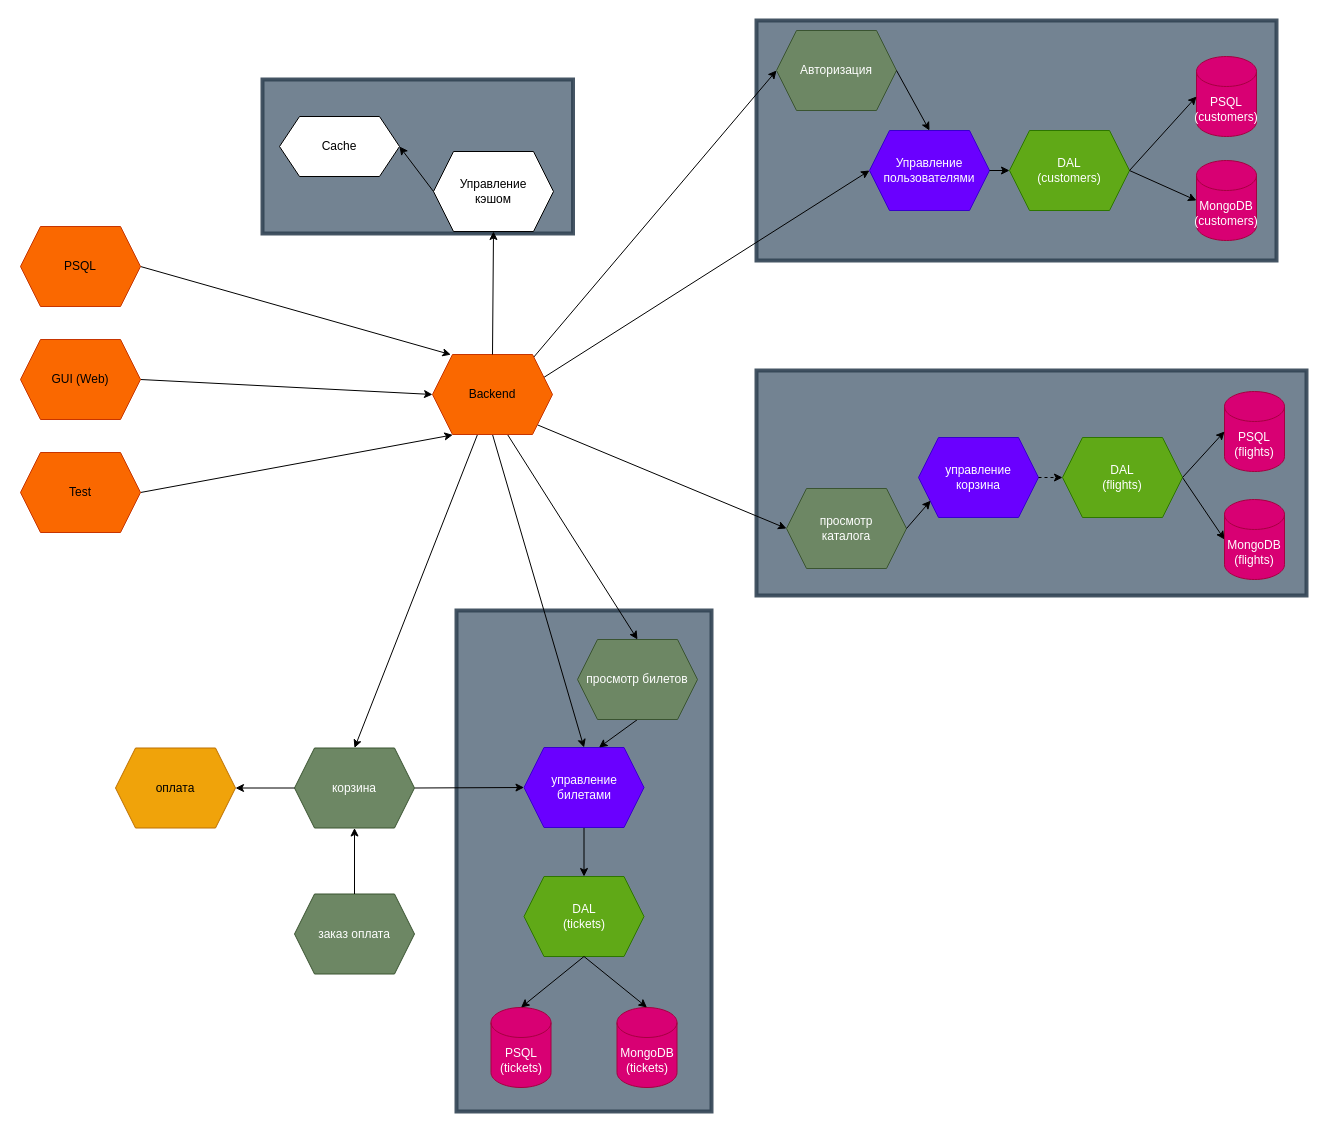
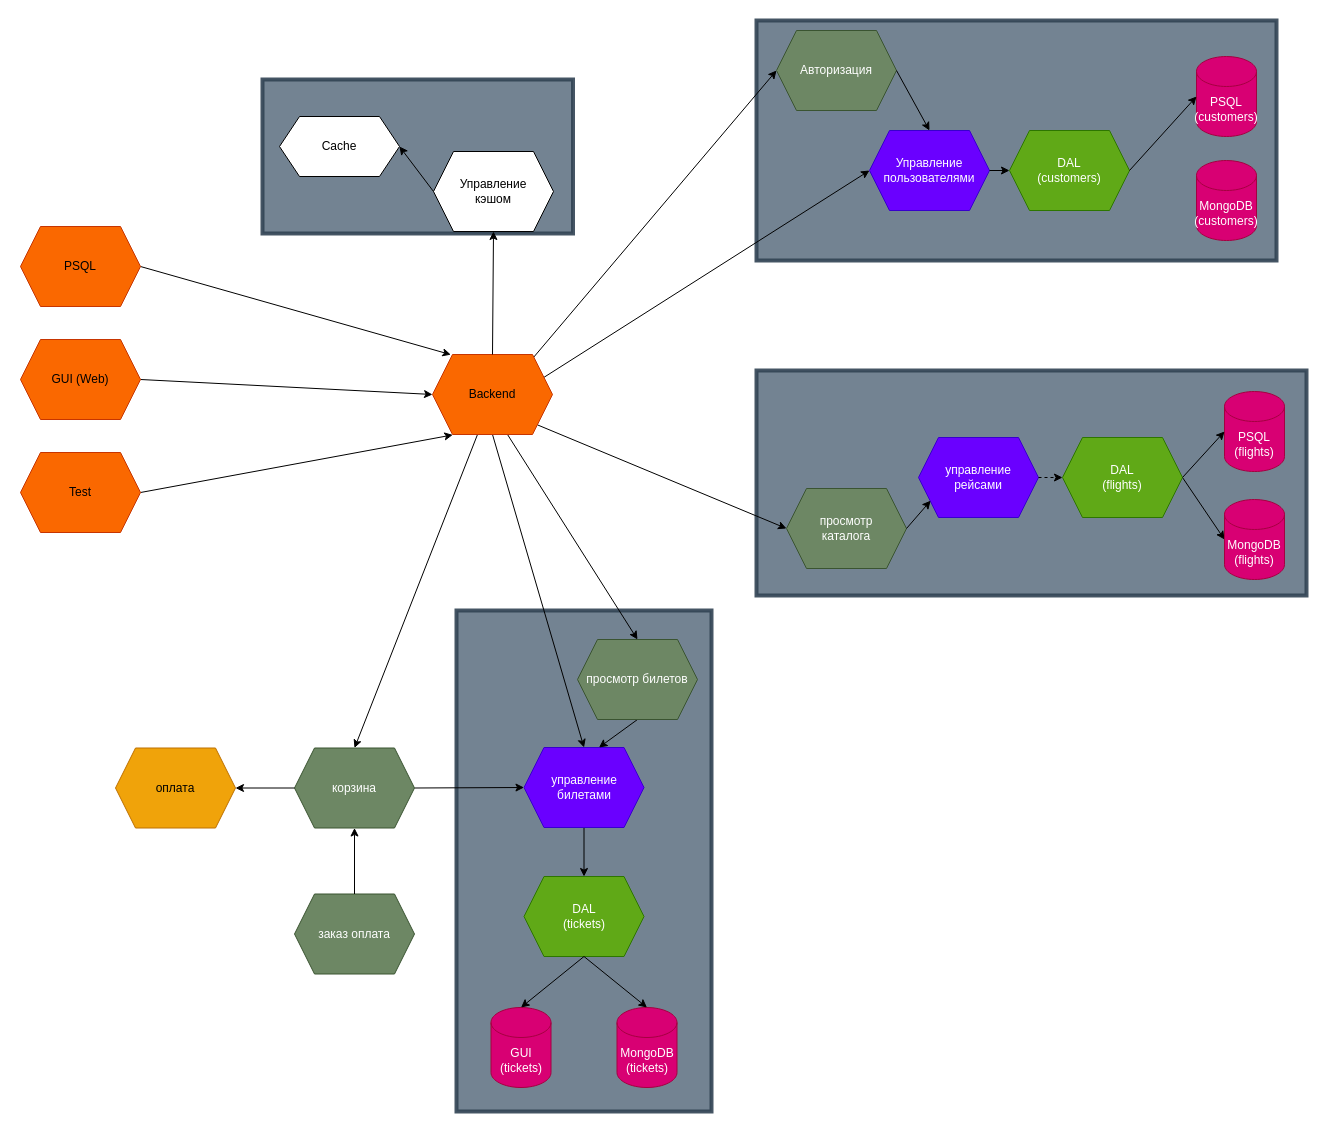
(1161, 184) -> none
(979, 478) -> (979, 478)
(522, 1061) -> (522, 1061)
